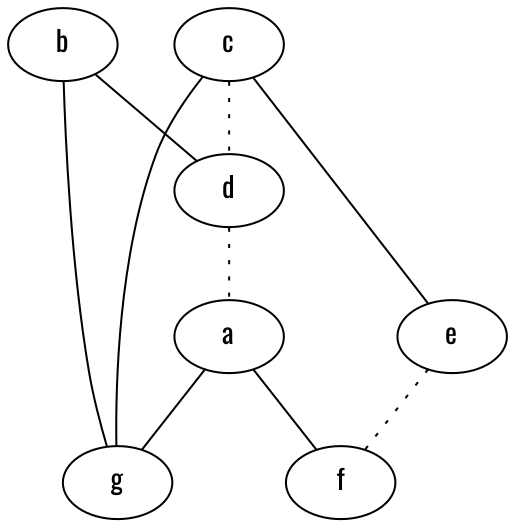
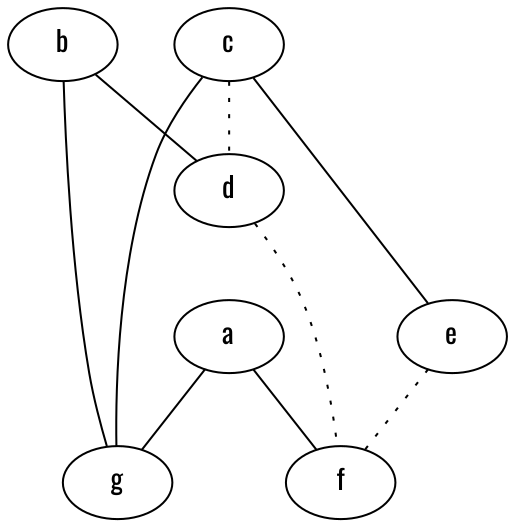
(229, 264) -> (313, 329)
